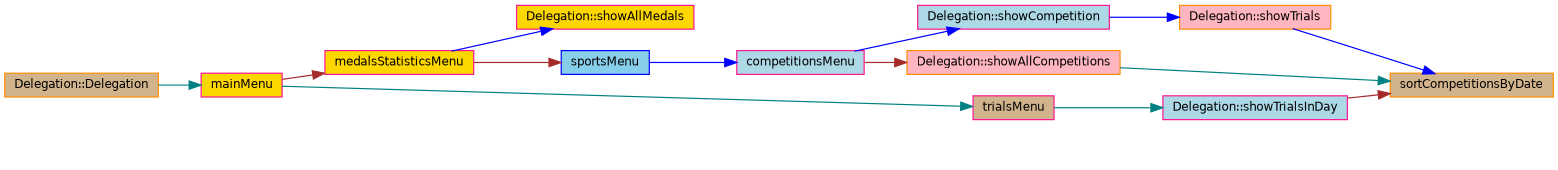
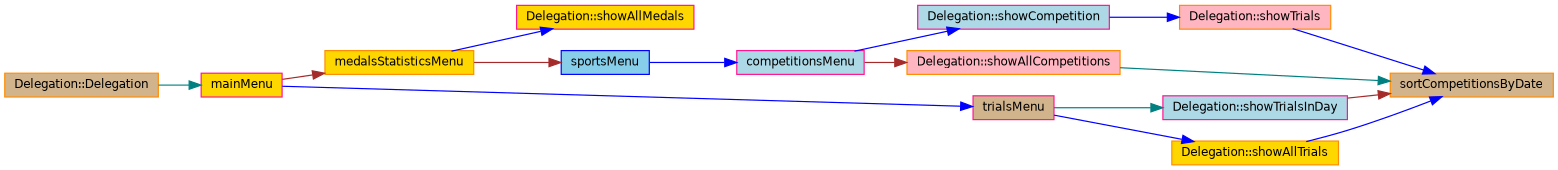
(399, 62) -> (399, 62)
(621, 96) -> (621, 96)
none -> (1255, 153)
